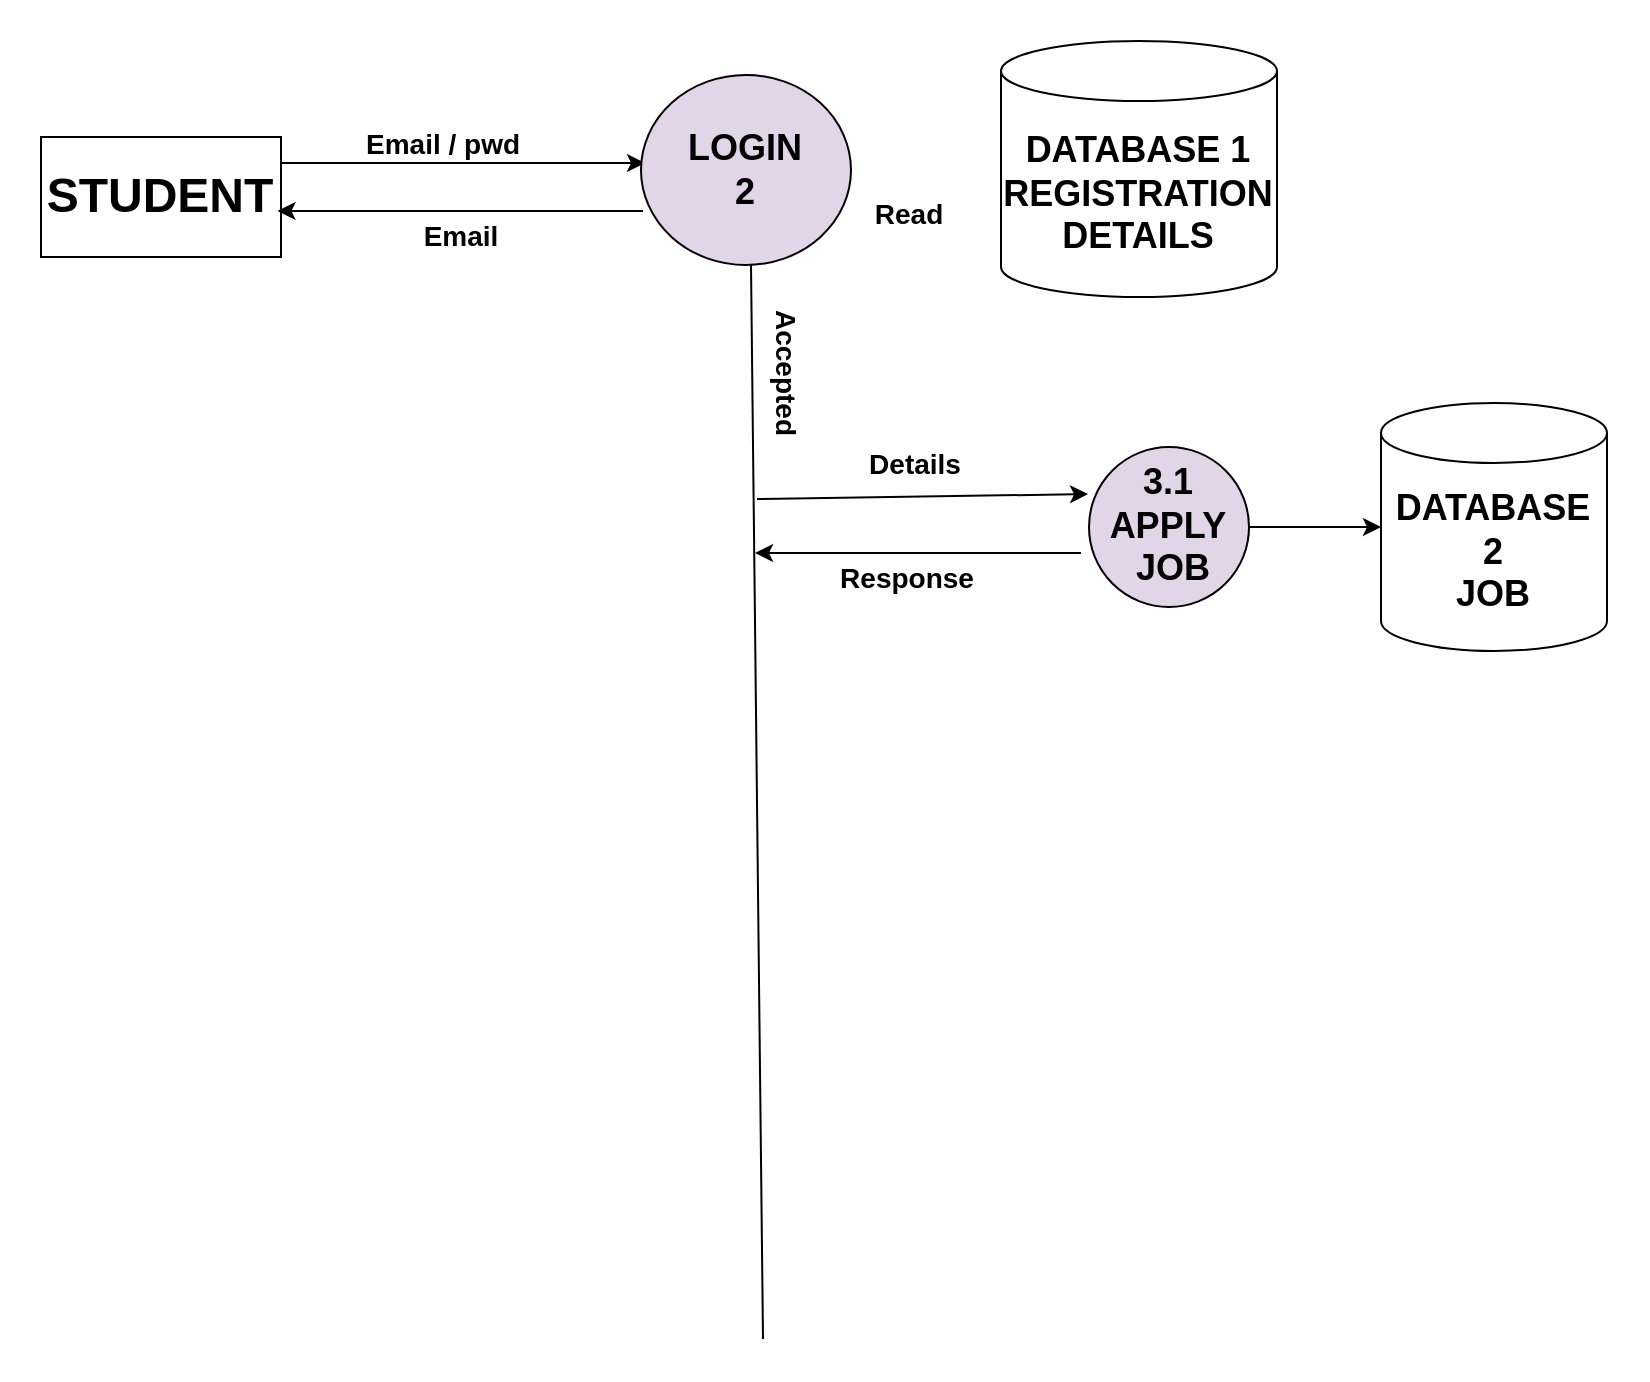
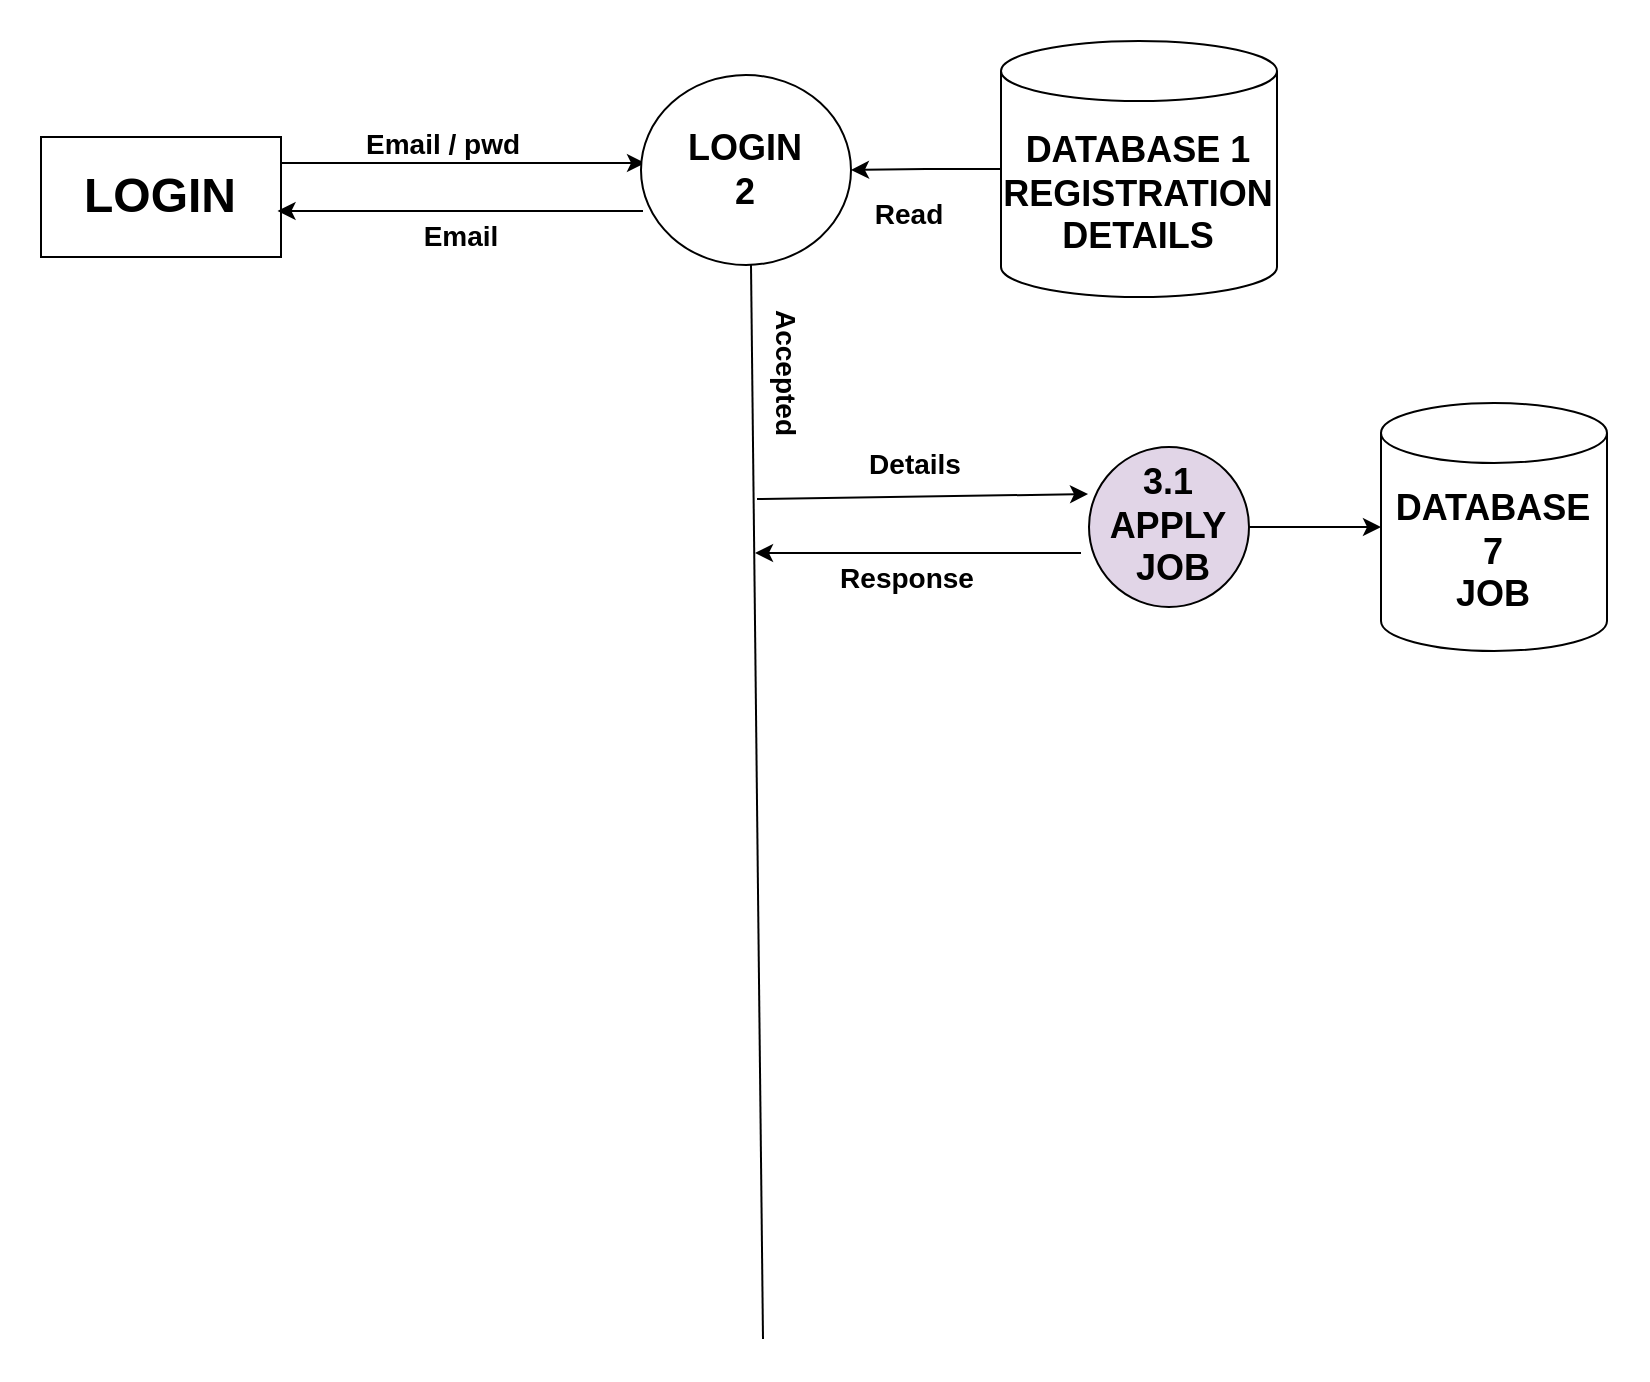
none -> (933, 169)
(746, 170) -> (746, 170)
(161, 197) -> (161, 197)
(1494, 553) -> (1494, 553)
